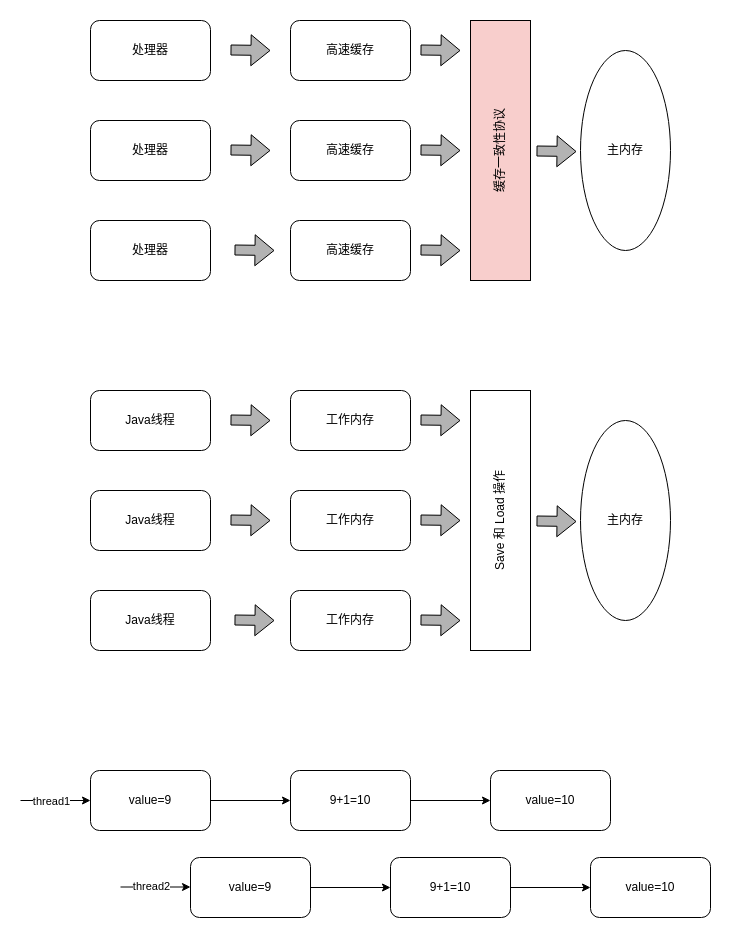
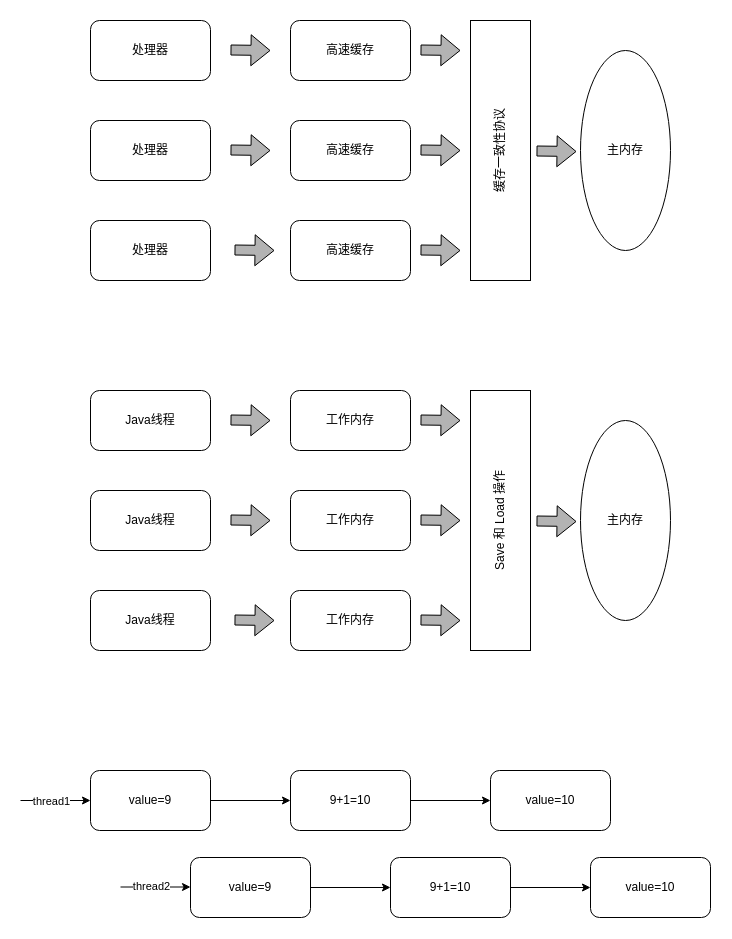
(501, 151) -> (501, 151)
